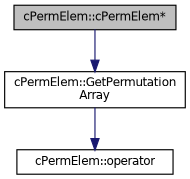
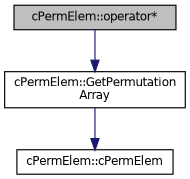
(95, 17) -> (95, 17)
(95, 162) -> (95, 162)
